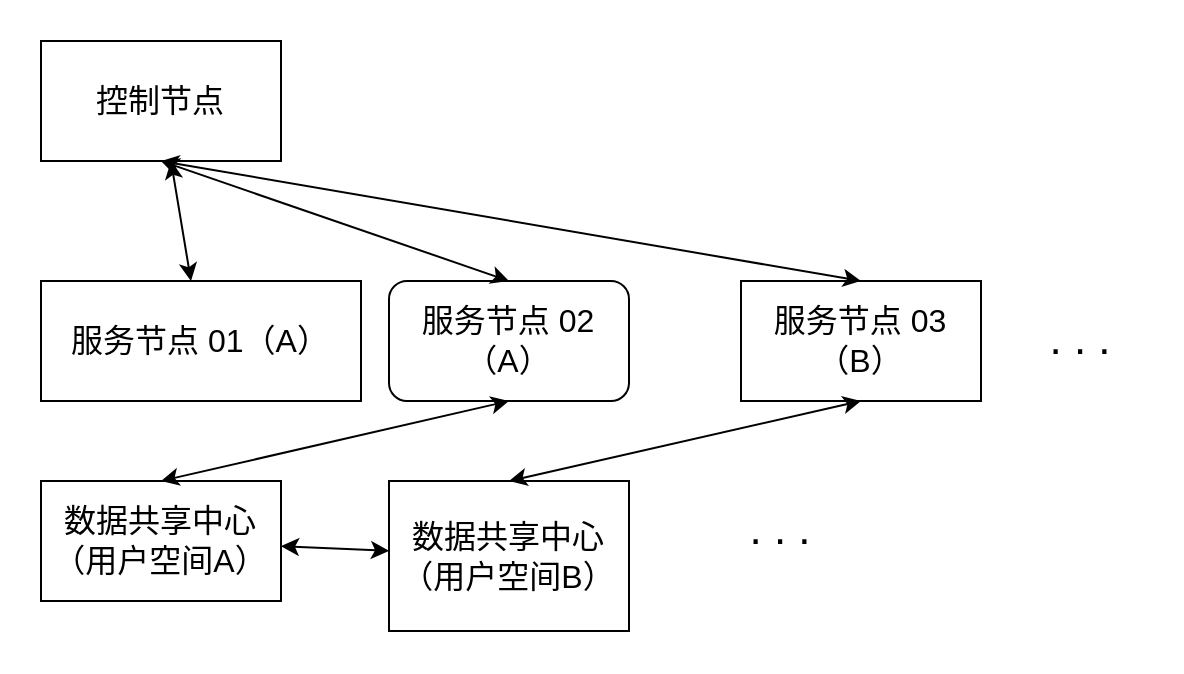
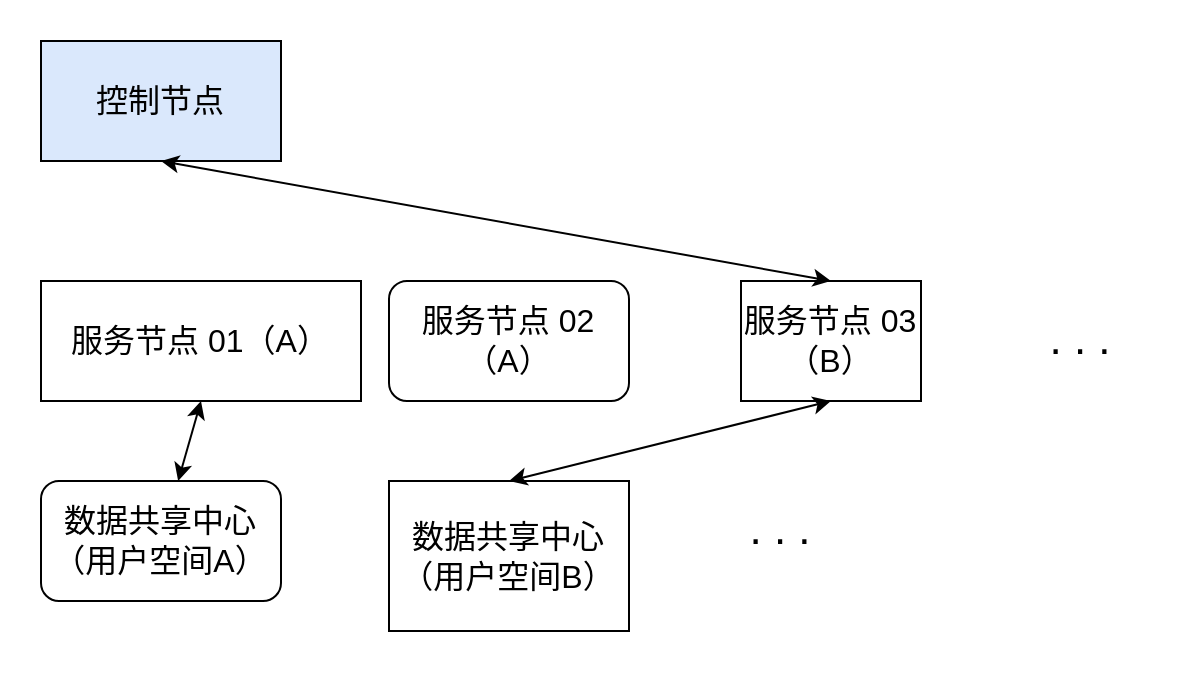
(161, 101) -> (161, 101)
(181, 221) -> none
(336, 221) -> none
(861, 341) -> (831, 341)
(335, 441) -> none
(161, 541) -> (161, 541)
(335, 549) -> (189, 441)
